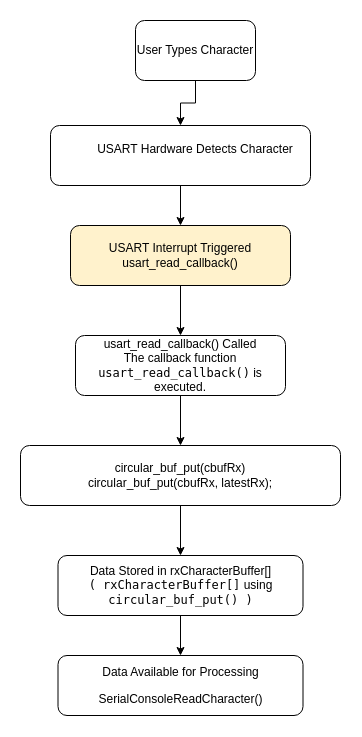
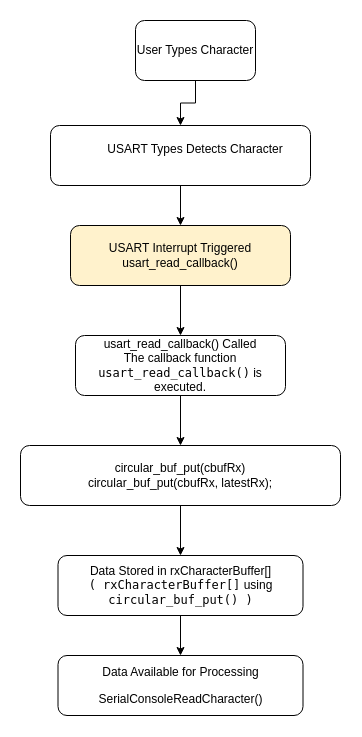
(196, 150) -> (196, 150)
